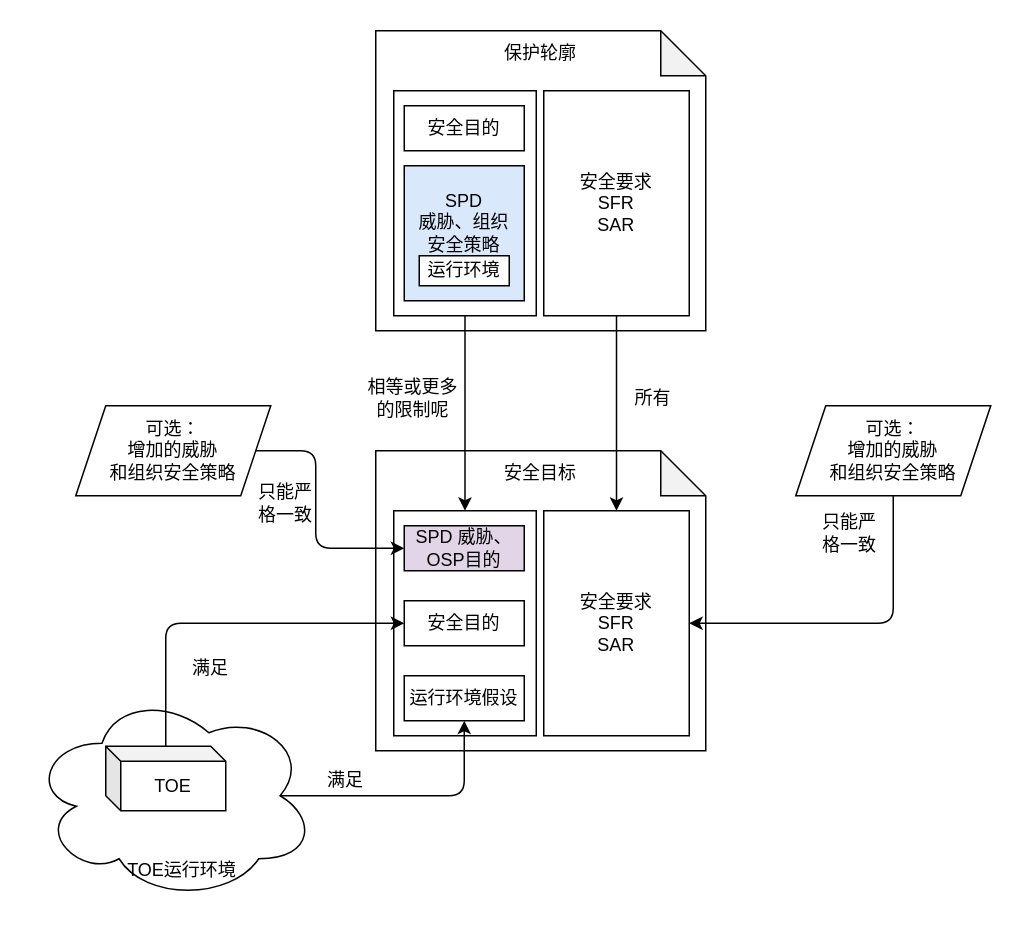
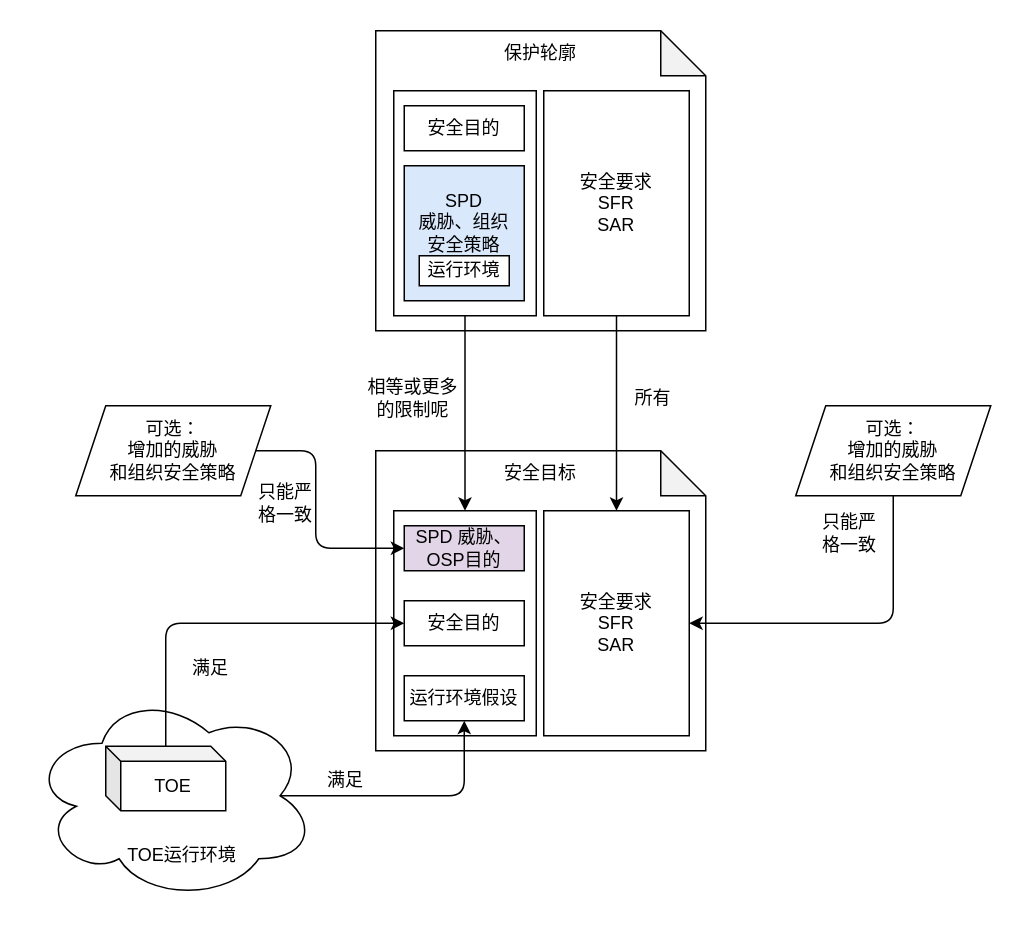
(182, 871) -> (182, 856)
